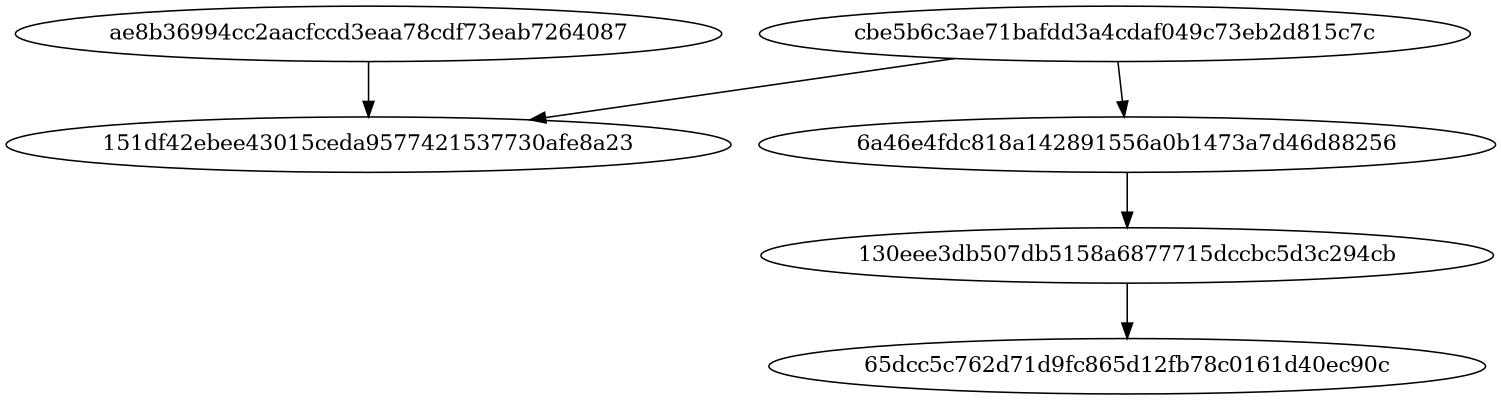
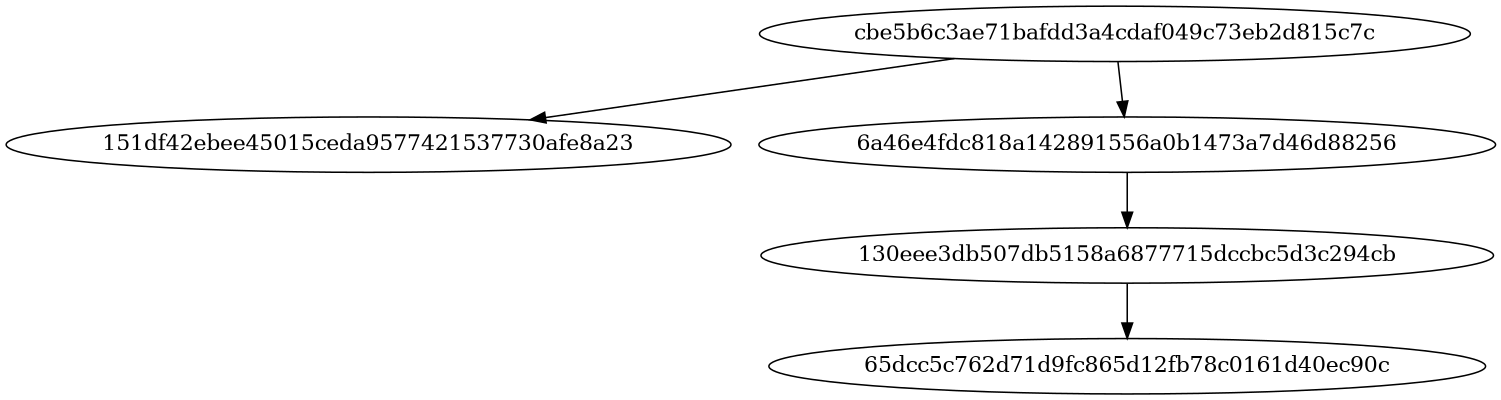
(369, 34) -> none
(369, 145) -> (369, 145)
